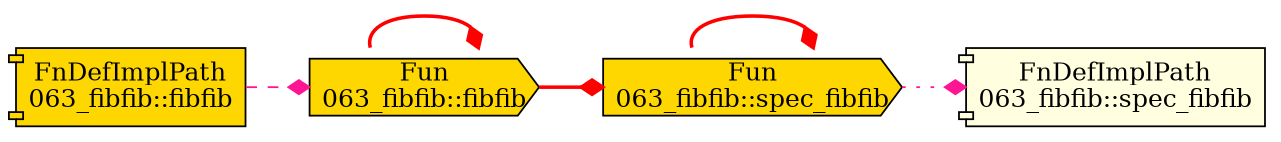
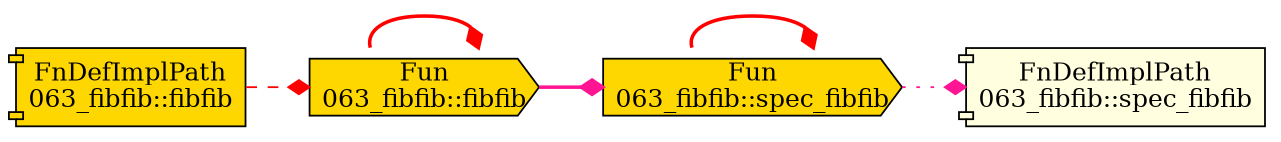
(267, 87) -> (267, 87)
(560, 87) -> (560, 87)
